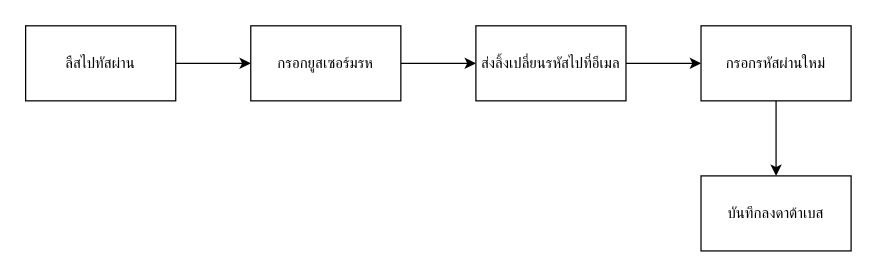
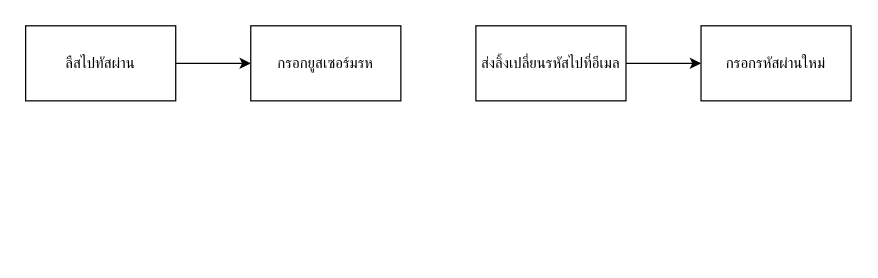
(434, 63) -> none
(776, 134) -> none
(776, 213) -> none
